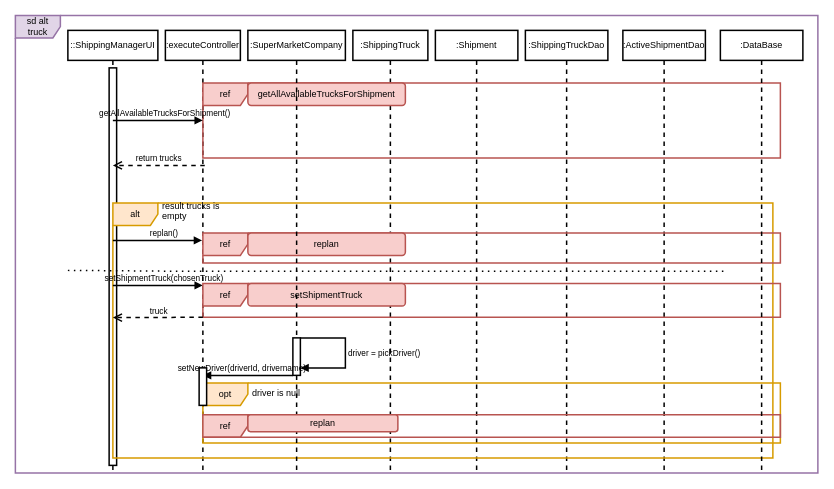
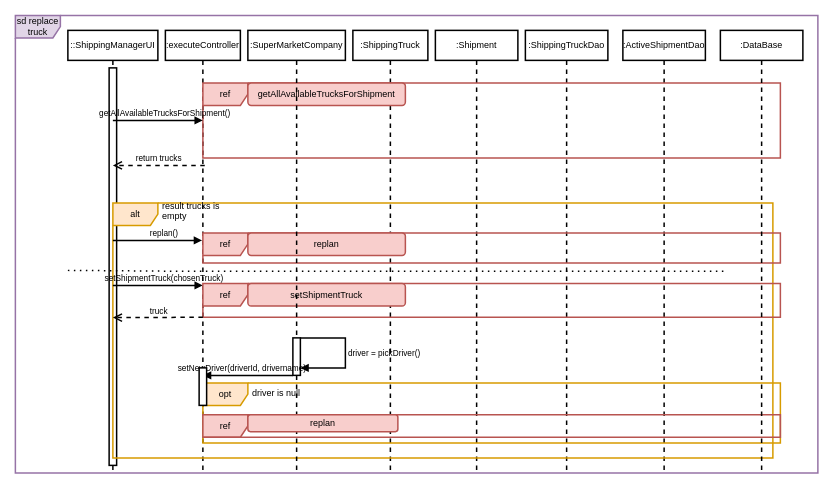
(38, 27) -> (38, 27)
